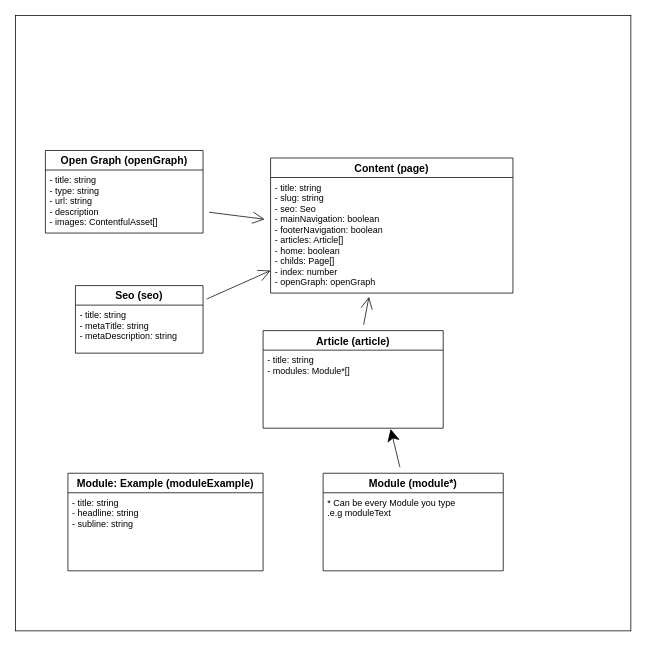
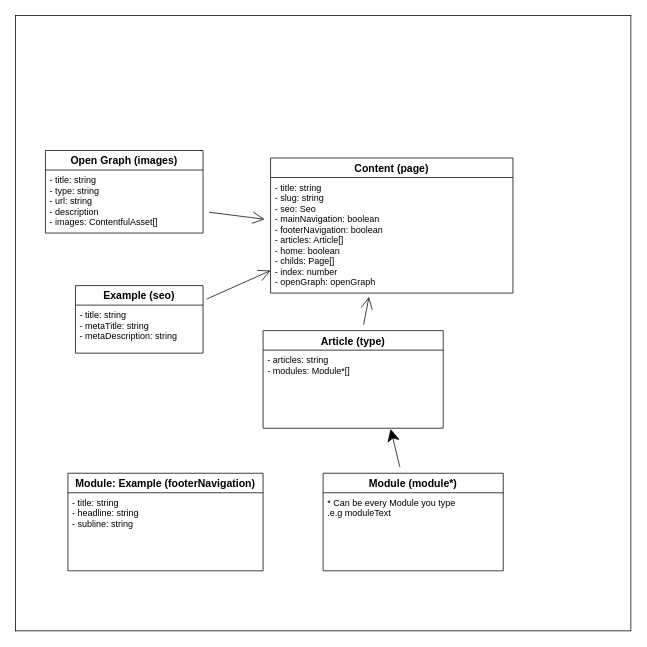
(124, 161) -> (124, 161)
(139, 296) -> (139, 296)
(353, 341) -> (353, 341)
(298, 360) -> (305, 360)
(165, 483) -> (165, 483)
